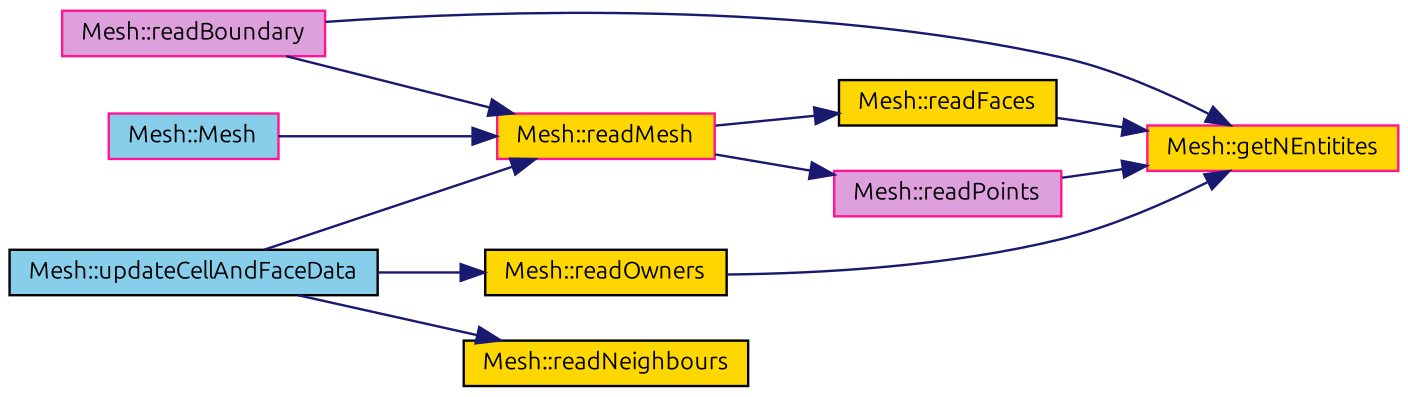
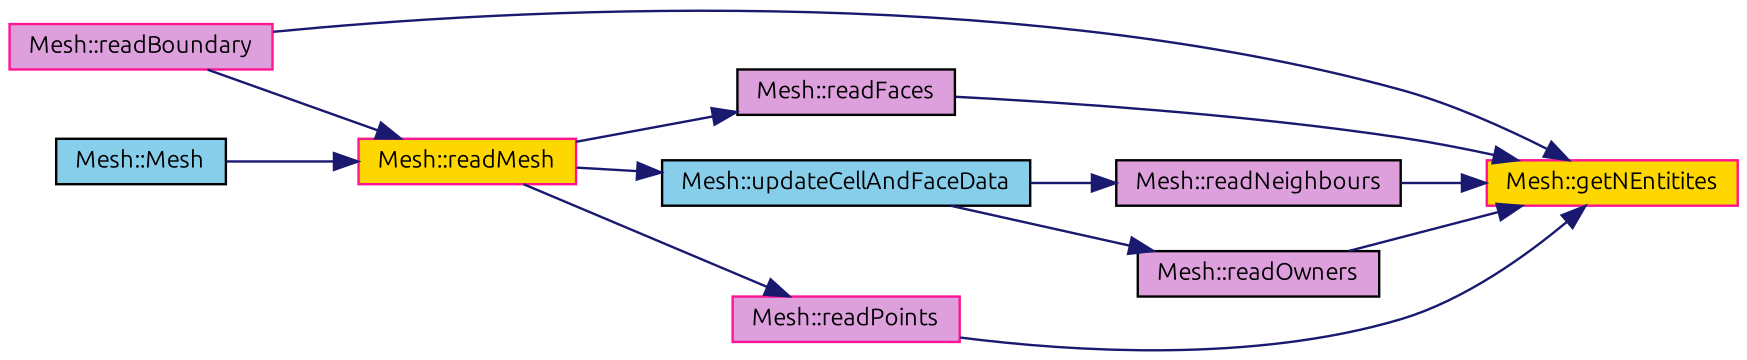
(948, 103) -> (846, 92)
(194, 136) -> (141, 162)
none -> (1431, 183)
(388, 208) -> (607, 169)
(606, 272) -> (1258, 274)
(606, 363) -> (1258, 183)
